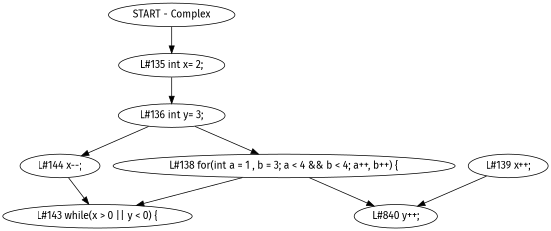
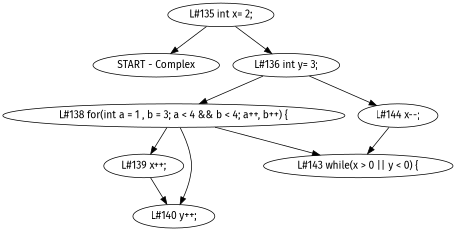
(172, 36) -> (192, 38)
none -> (161, 138)
(396, 216) -> (174, 216)
